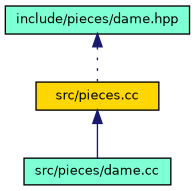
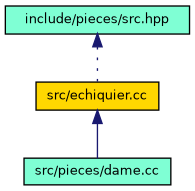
(97, 20) -> (97, 20)
(97, 96) -> (97, 96)
